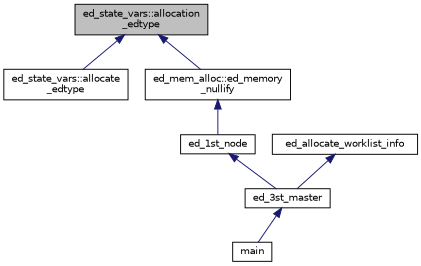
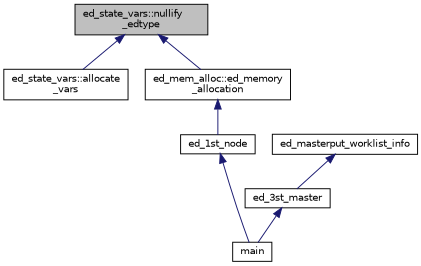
(141, 20) -> (141, 20)
(66, 85) -> (66, 85)
(218, 85) -> (218, 85)
(345, 144) -> (345, 144)
(257, 174) -> (235, 203)
